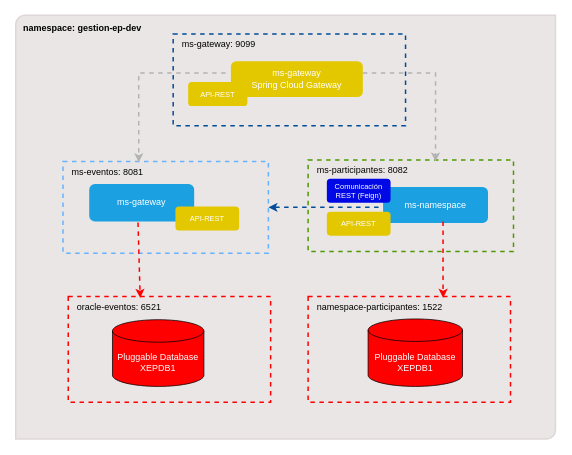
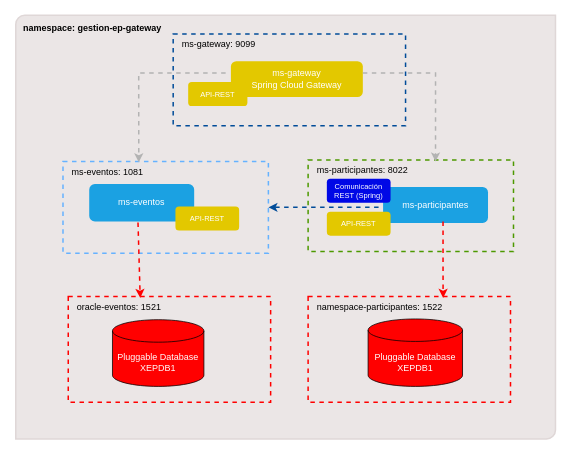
(82, 28) -> (92, 28)
(360, 171) -> (360, 171)
(102, 172) -> (102, 172)
(359, 191) -> (359, 191)
(141, 203) -> (141, 203)
(435, 205) -> (435, 205)
(116, 307) -> (116, 307)
